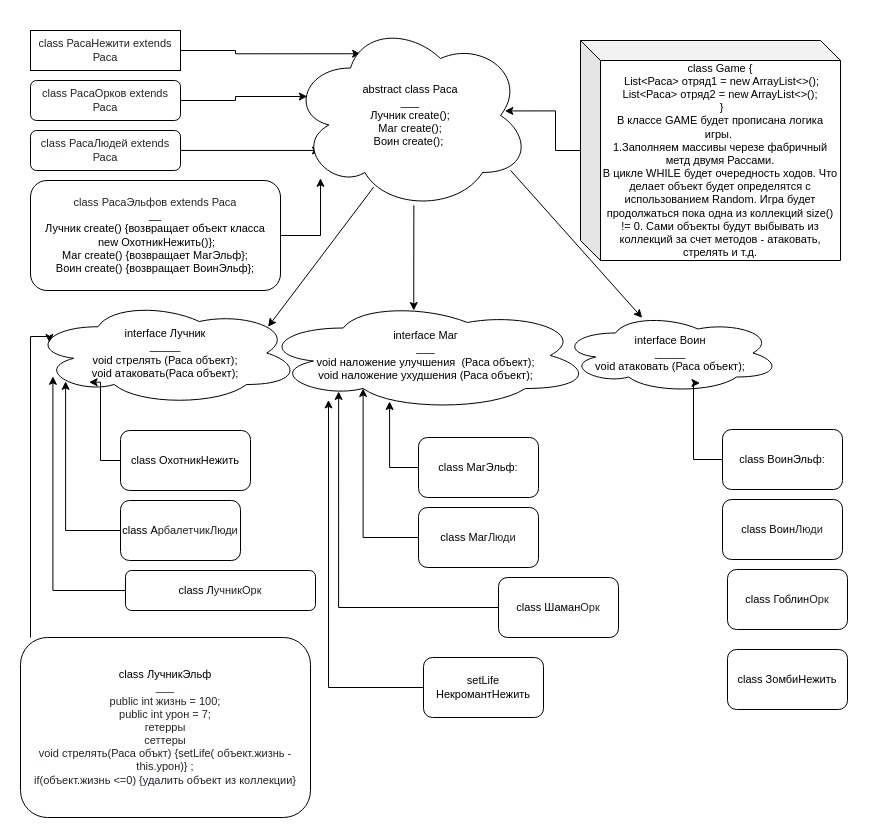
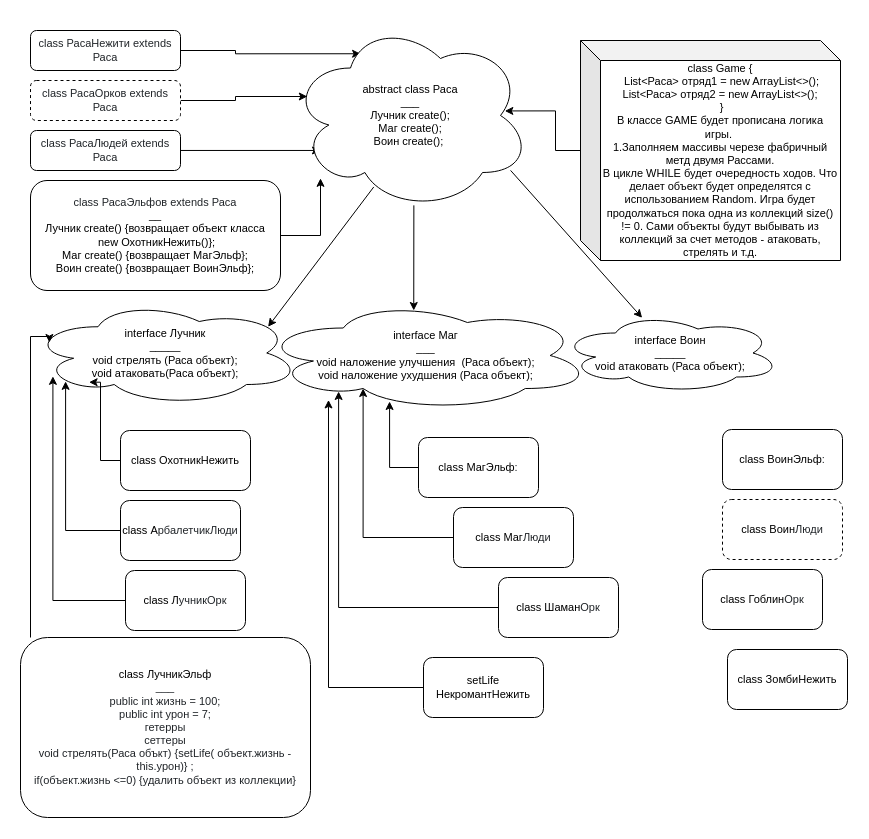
(106, 51) -> (106, 51)
(106, 101) -> (106, 101)
(694, 435) -> none
(783, 530) -> (783, 530)
(479, 538) -> (514, 538)
(221, 591) -> (186, 601)
(788, 600) -> (763, 600)
